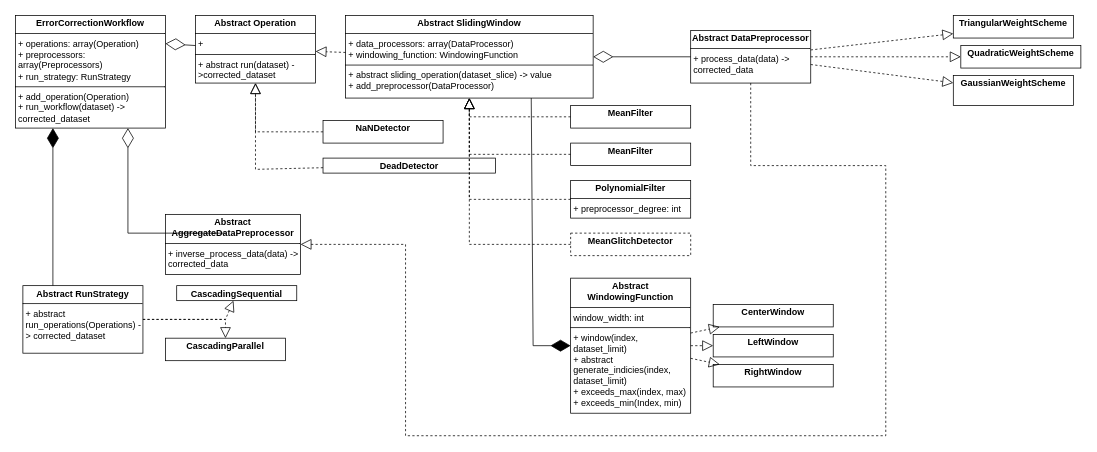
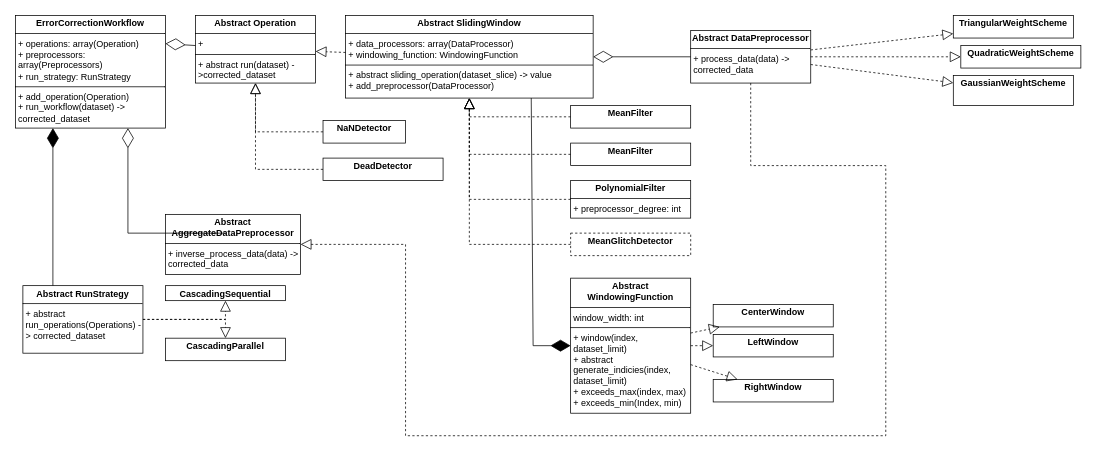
(383, 132) -> (364, 132)
(409, 165) -> (383, 169)
(237, 293) -> (225, 293)
(773, 375) -> (773, 390)
